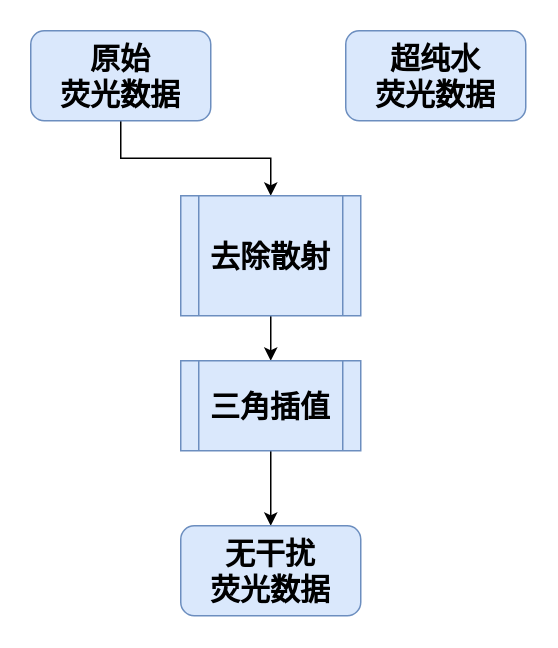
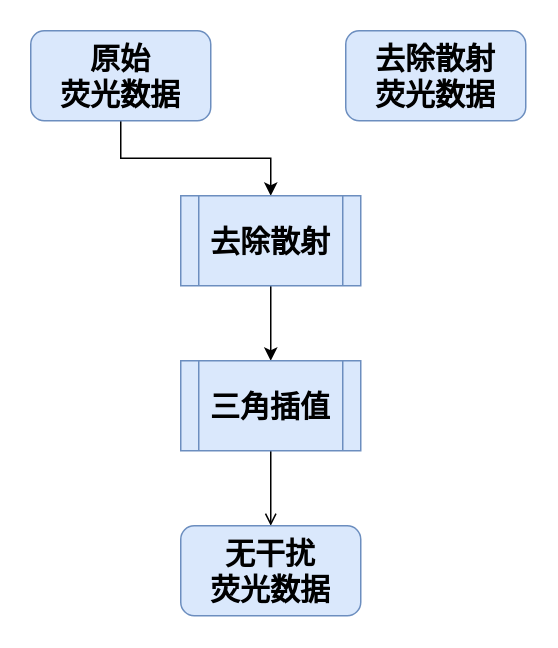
(436, 76) -> (436, 76)
(271, 256) -> (271, 241)
(271, 514) -> (271, 516)
